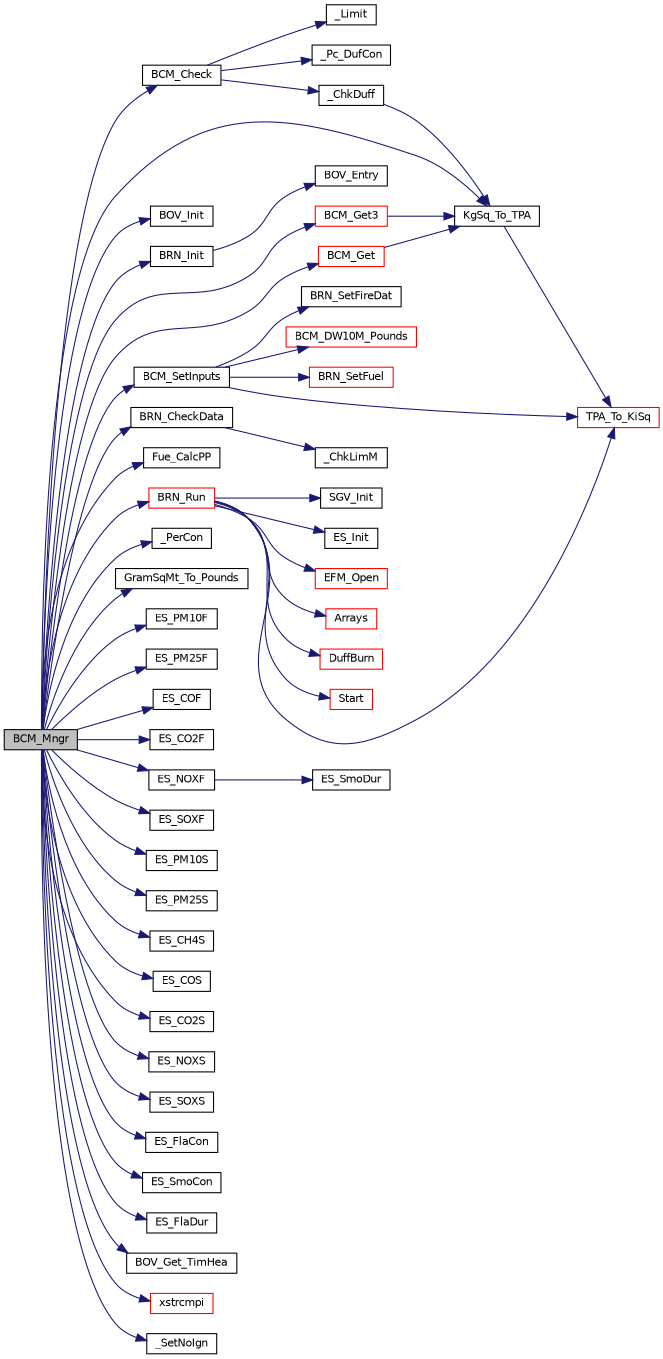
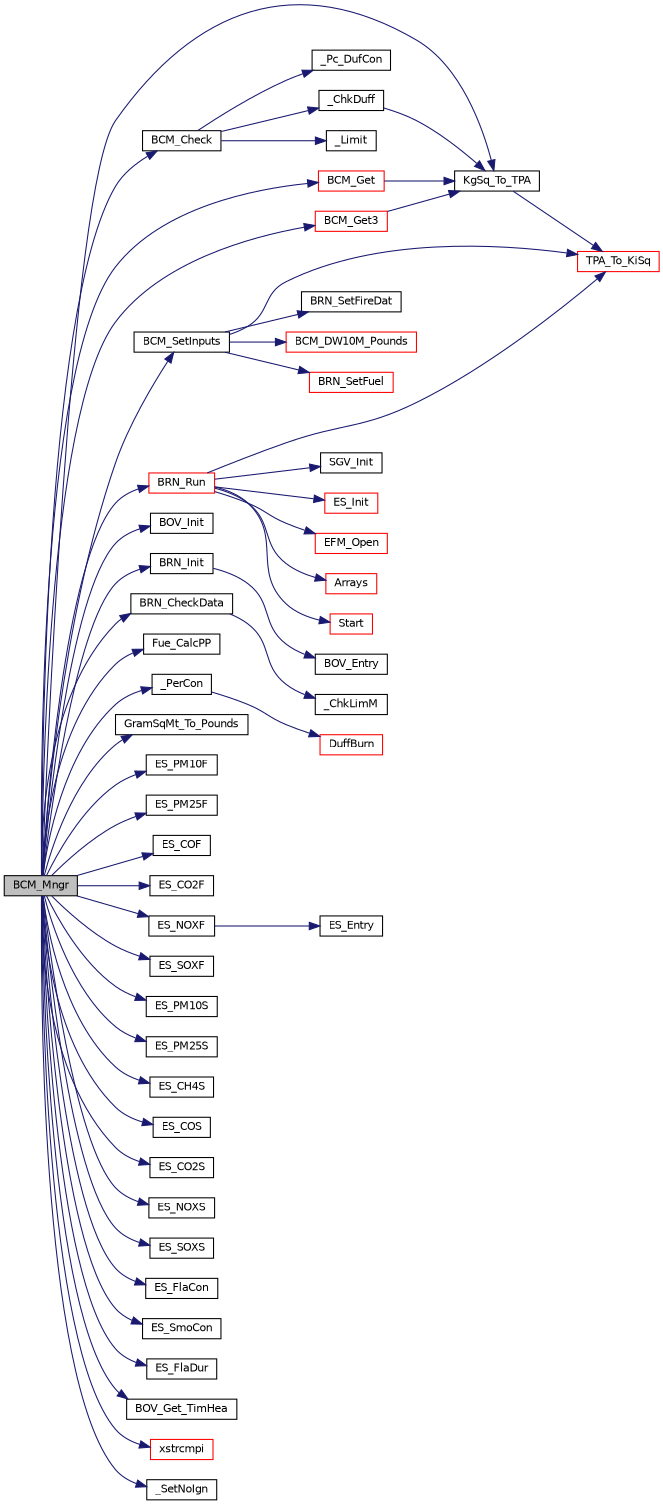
(351, 538) -> (351, 503)
(272, 617) -> (261, 711)
(351, 780) -> (351, 926)
